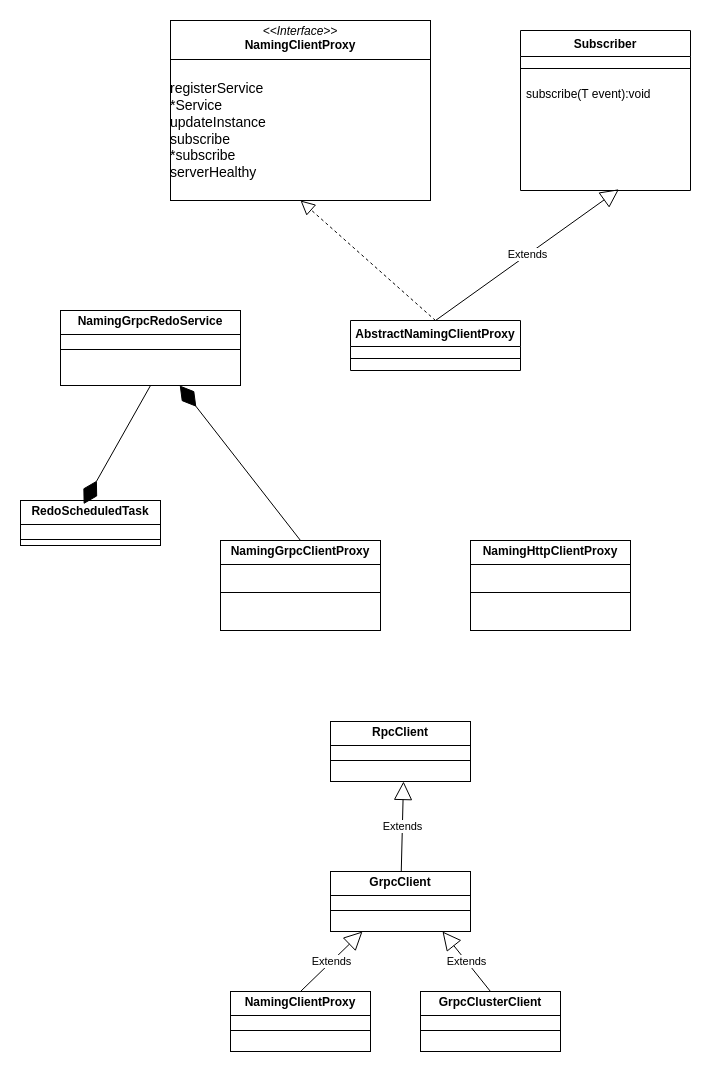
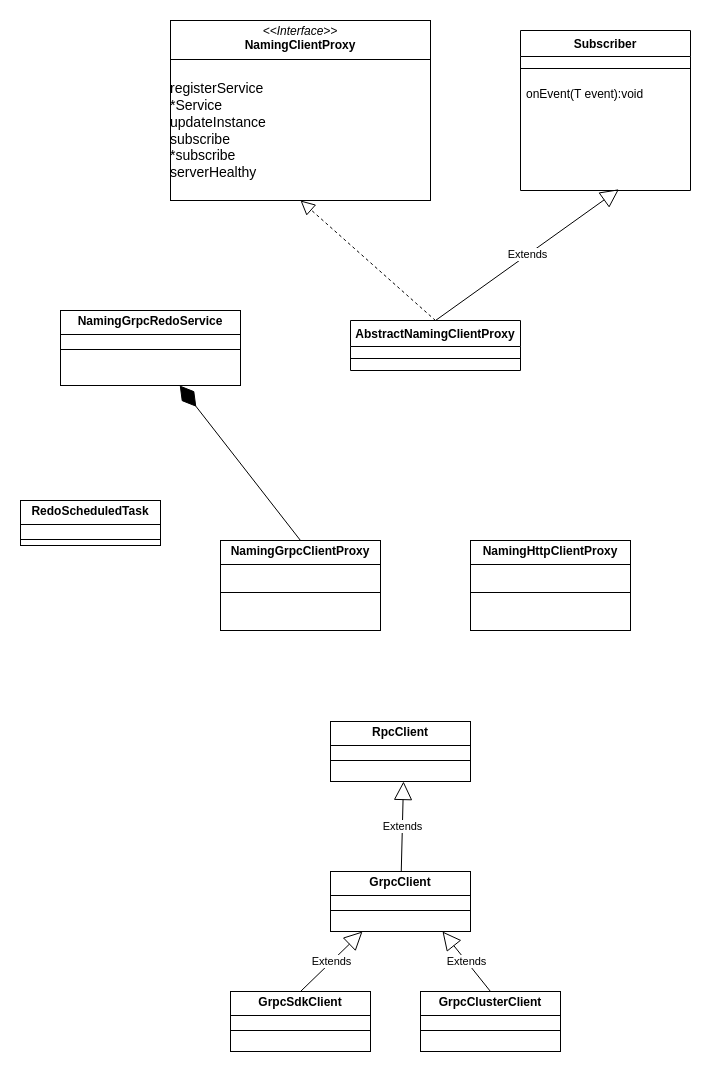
(598, 95) -> (592, 95)
(123, 433) -> none
(283, 999) -> (271, 999)
